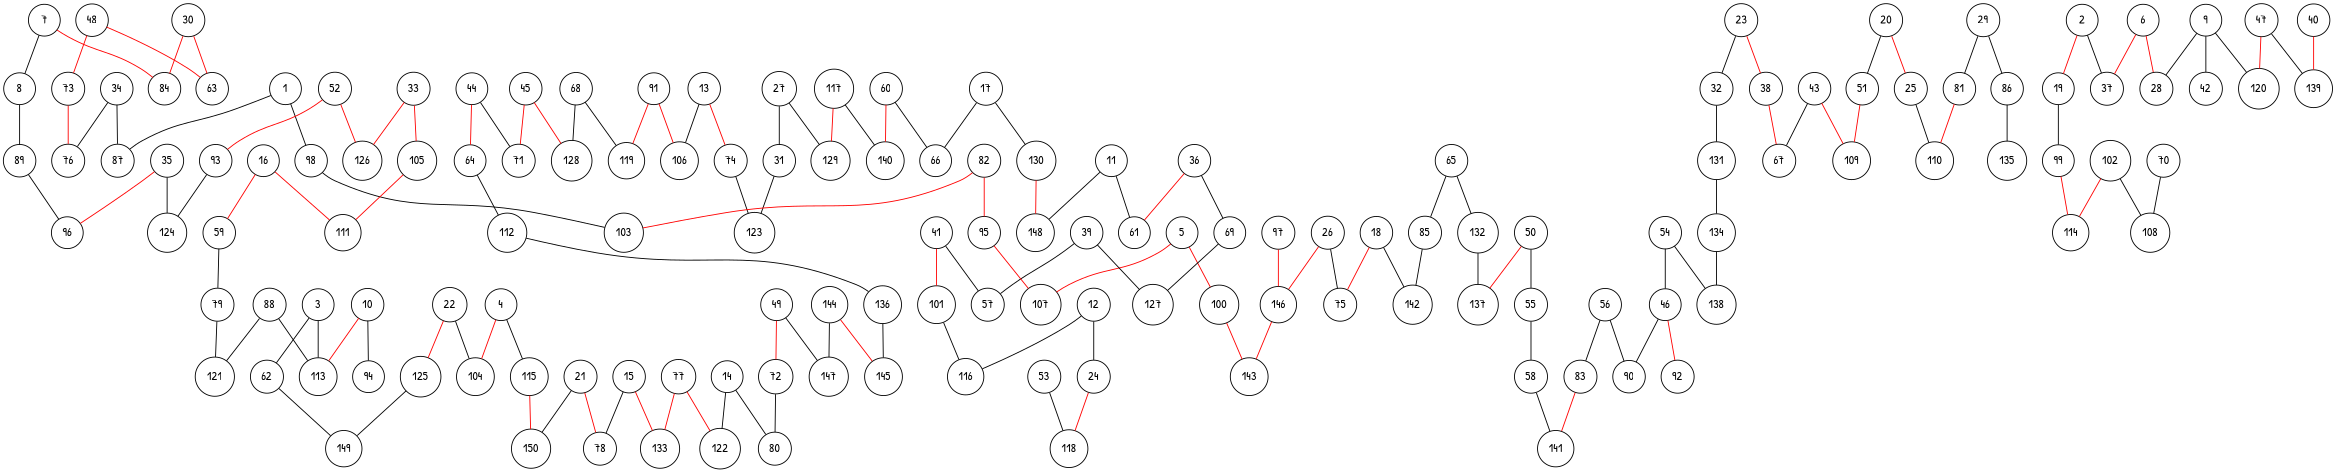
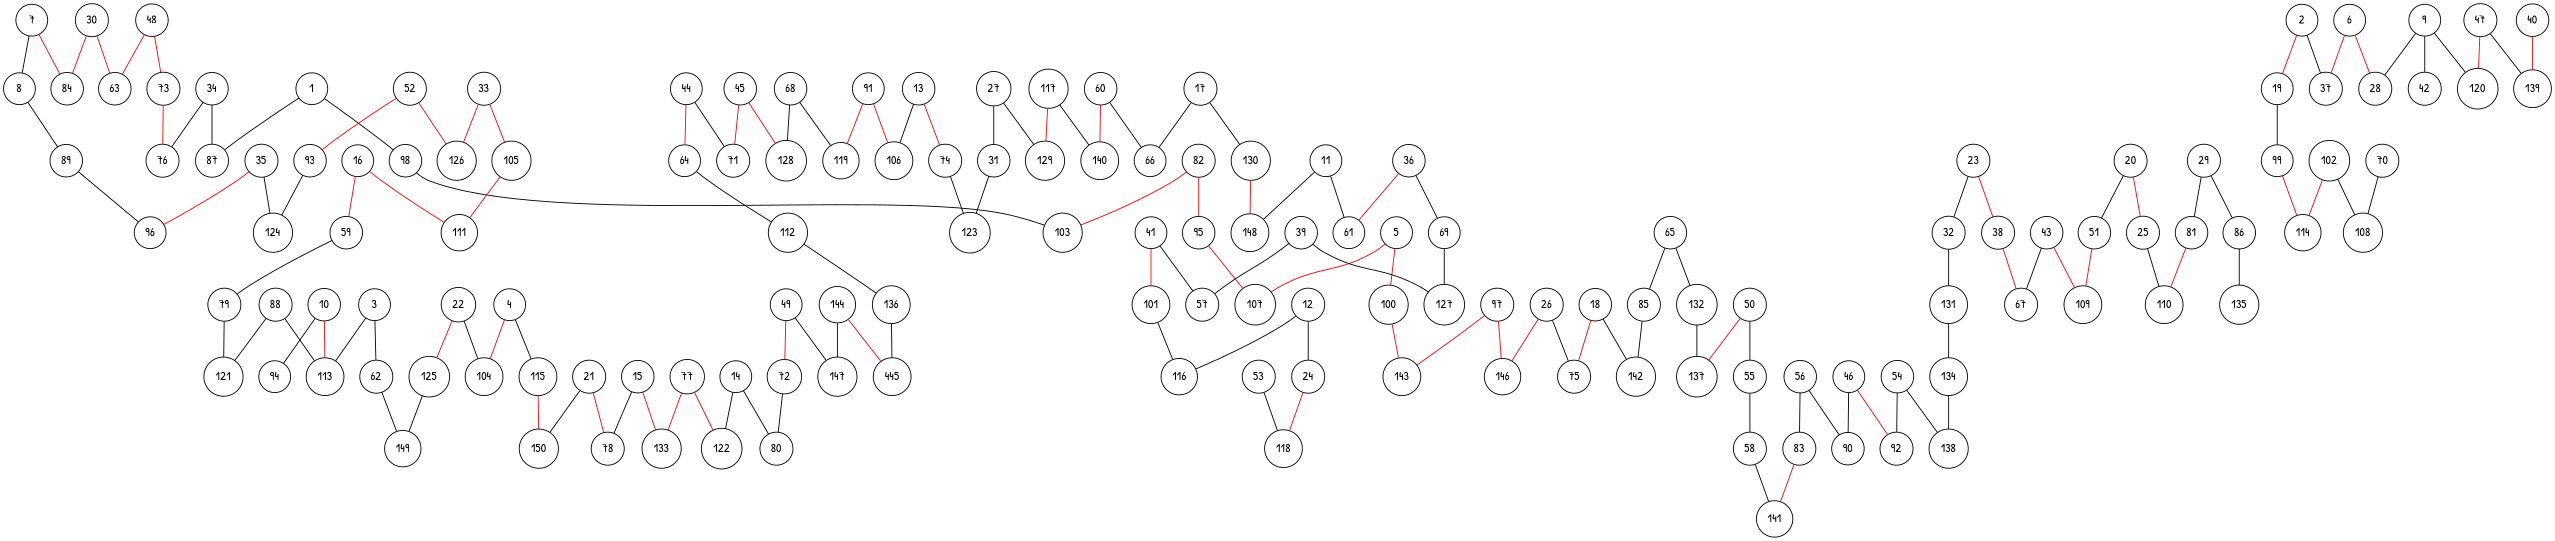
(1665, 269) -> (1897, 412)
(1264, 340) -> (1451, 341)
(884, 377) -> (892, 377)
